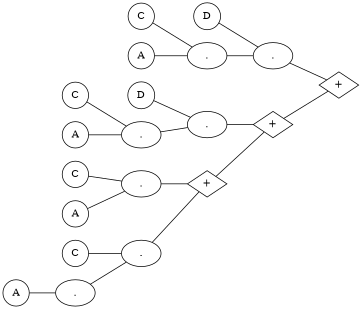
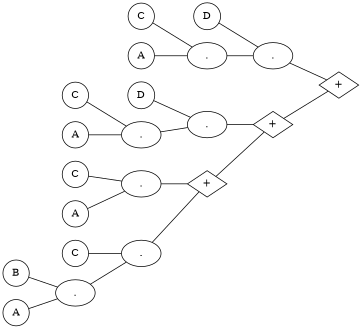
none -> (16, 273)
